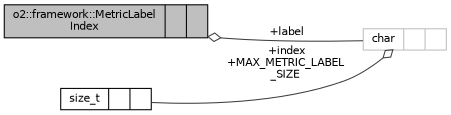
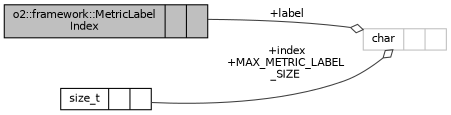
(292, 41) -> (279, 21)
